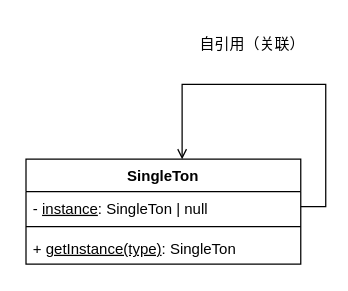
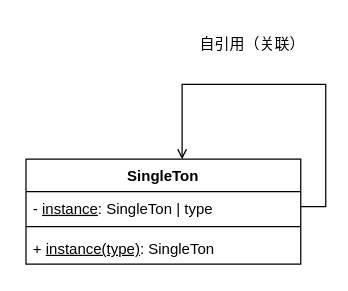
(129, 210) -> (133, 210)
(149, 250) -> (135, 250)
